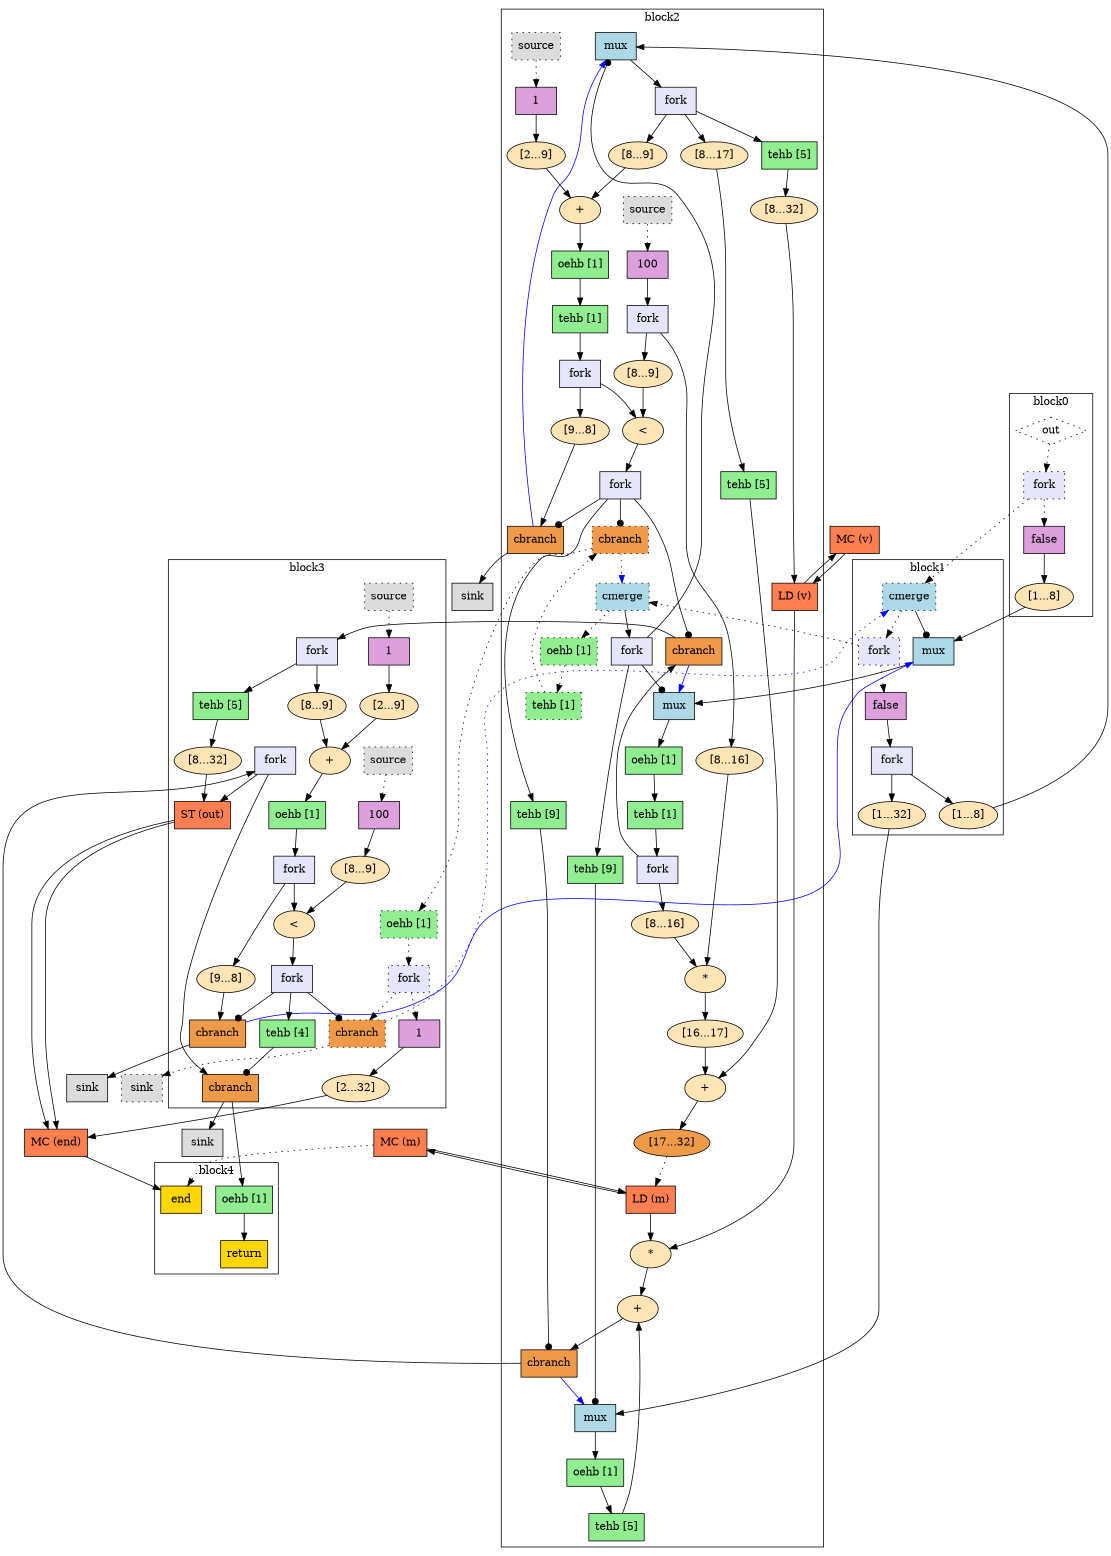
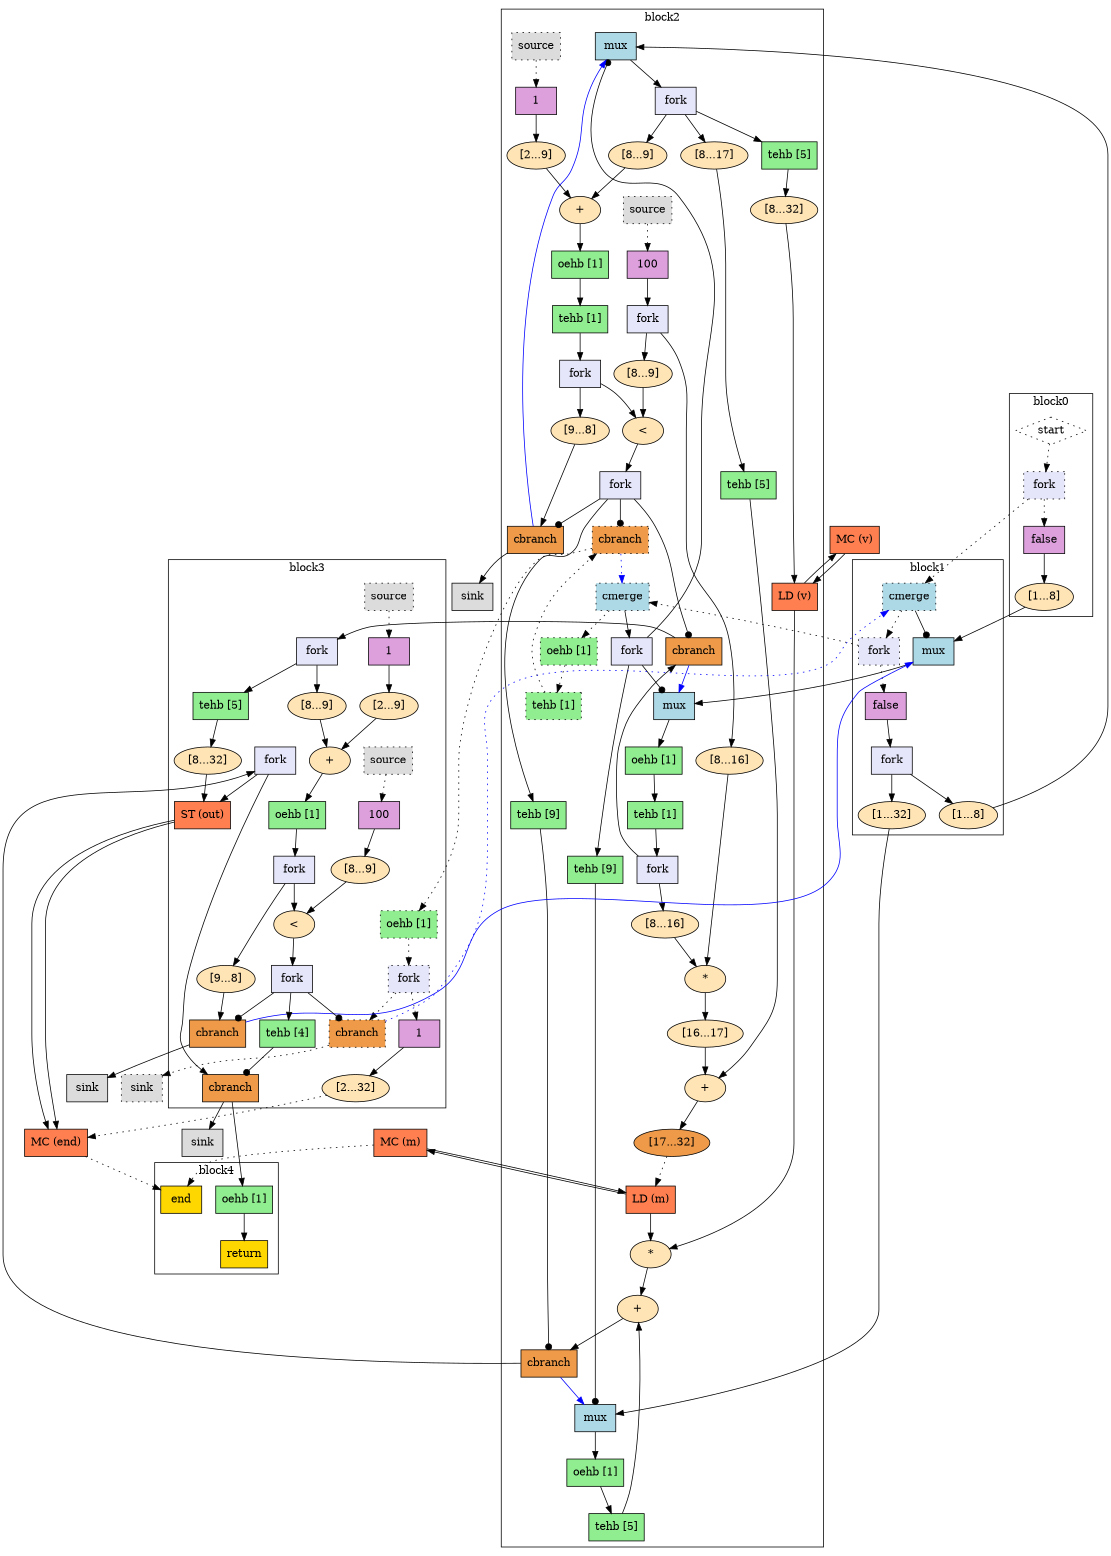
(1051, 431) -> (1051, 431)
(206, 1119) -> (206, 1119)
(120, 1172) -> (120, 1172)
